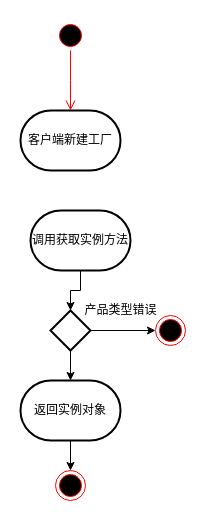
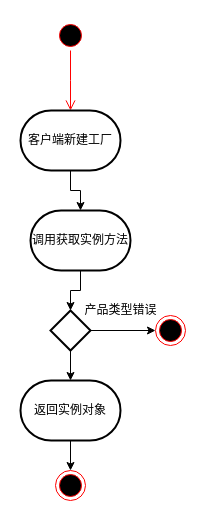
none -> (72, 191)
